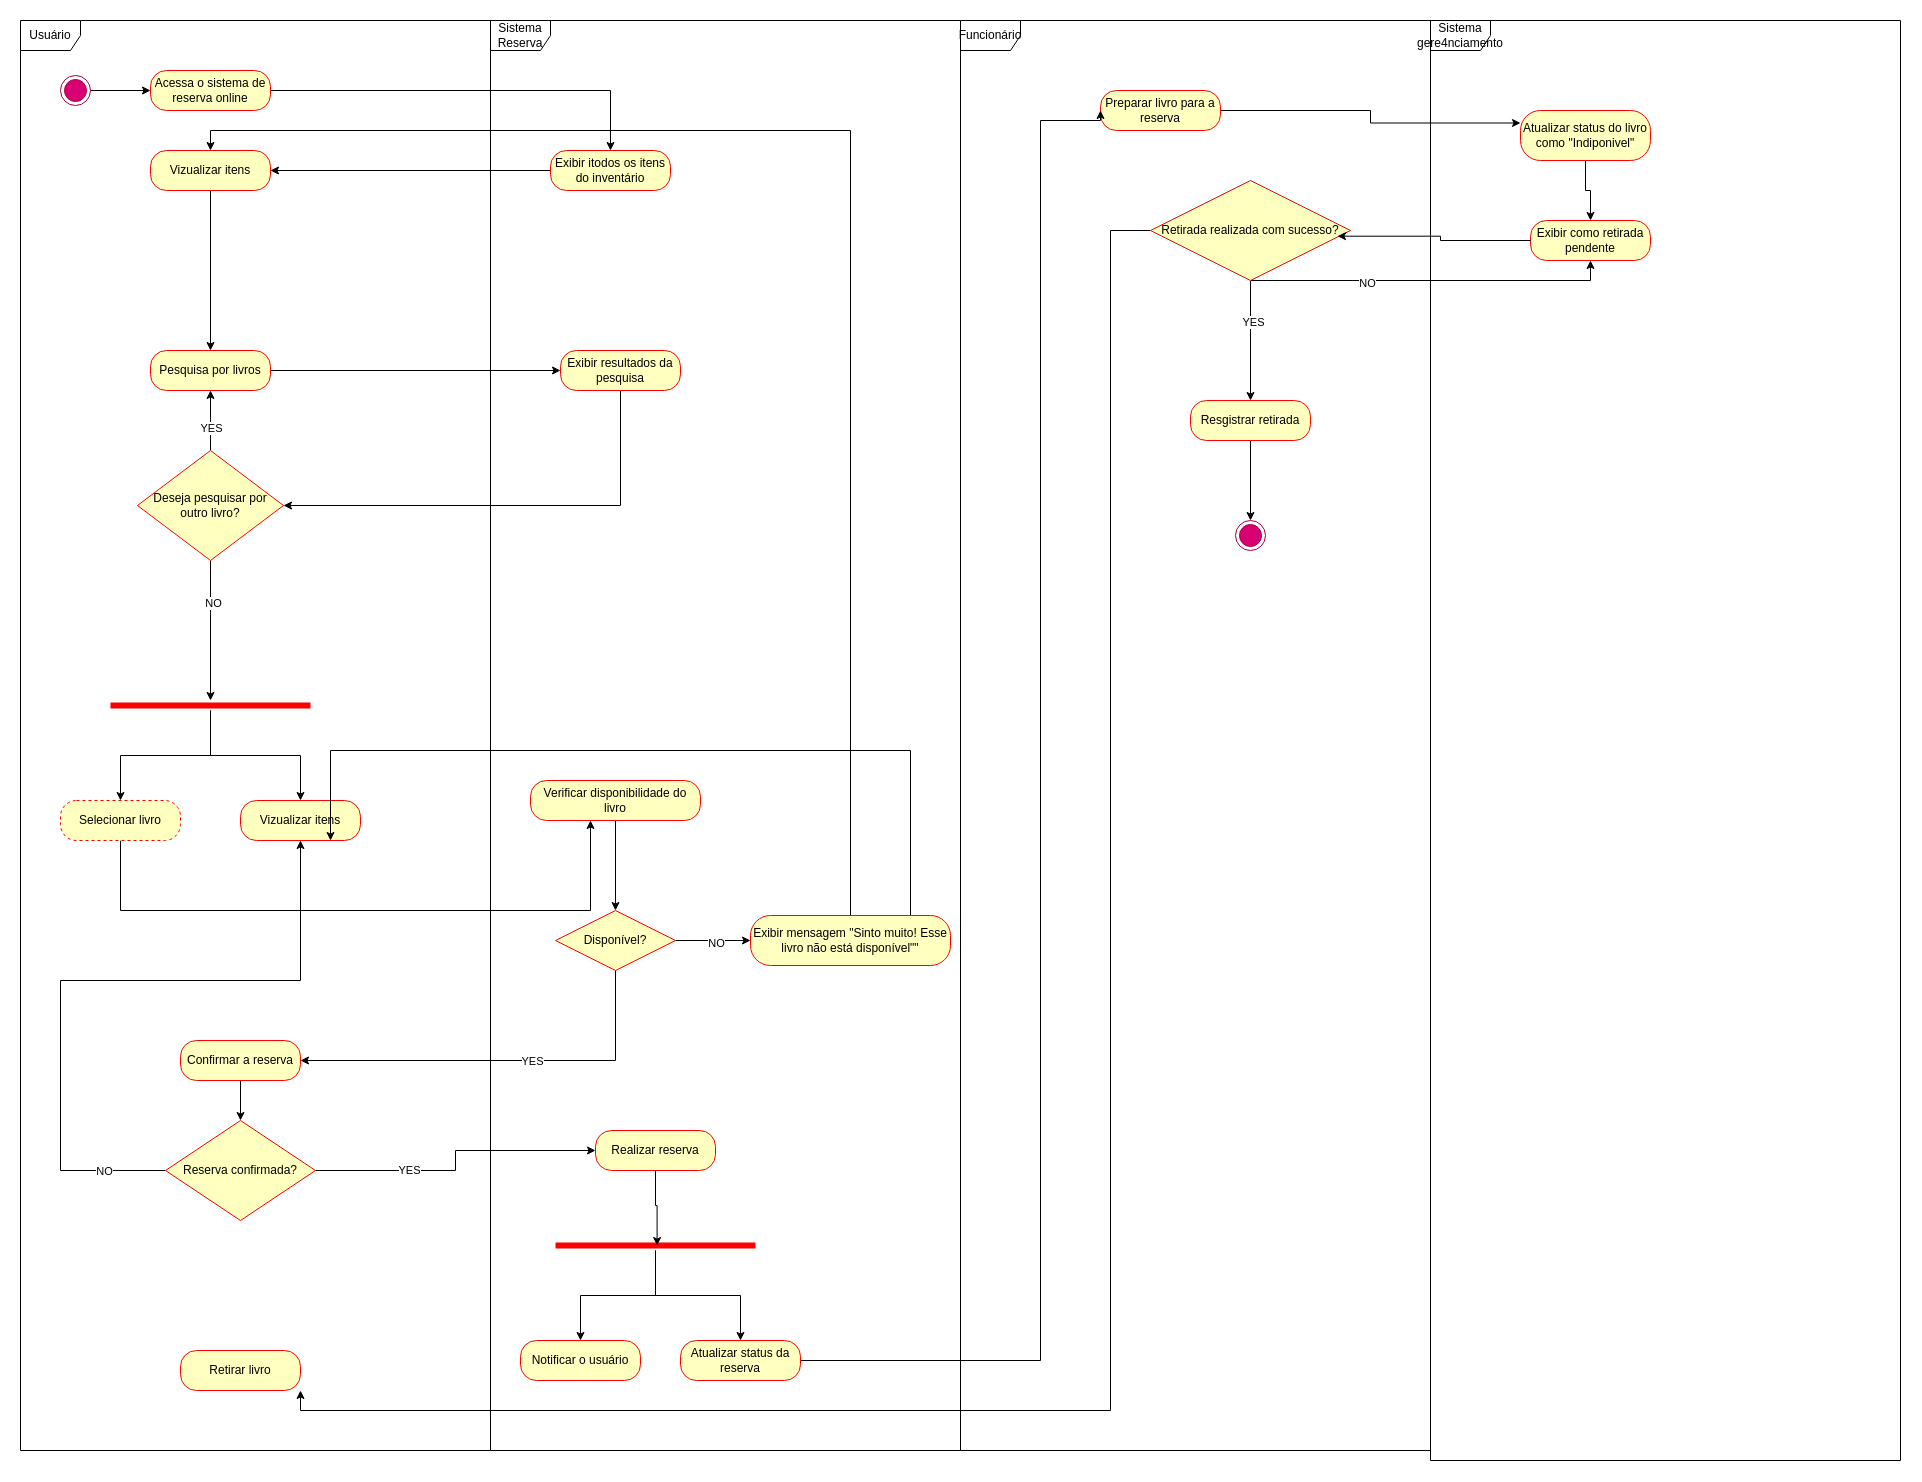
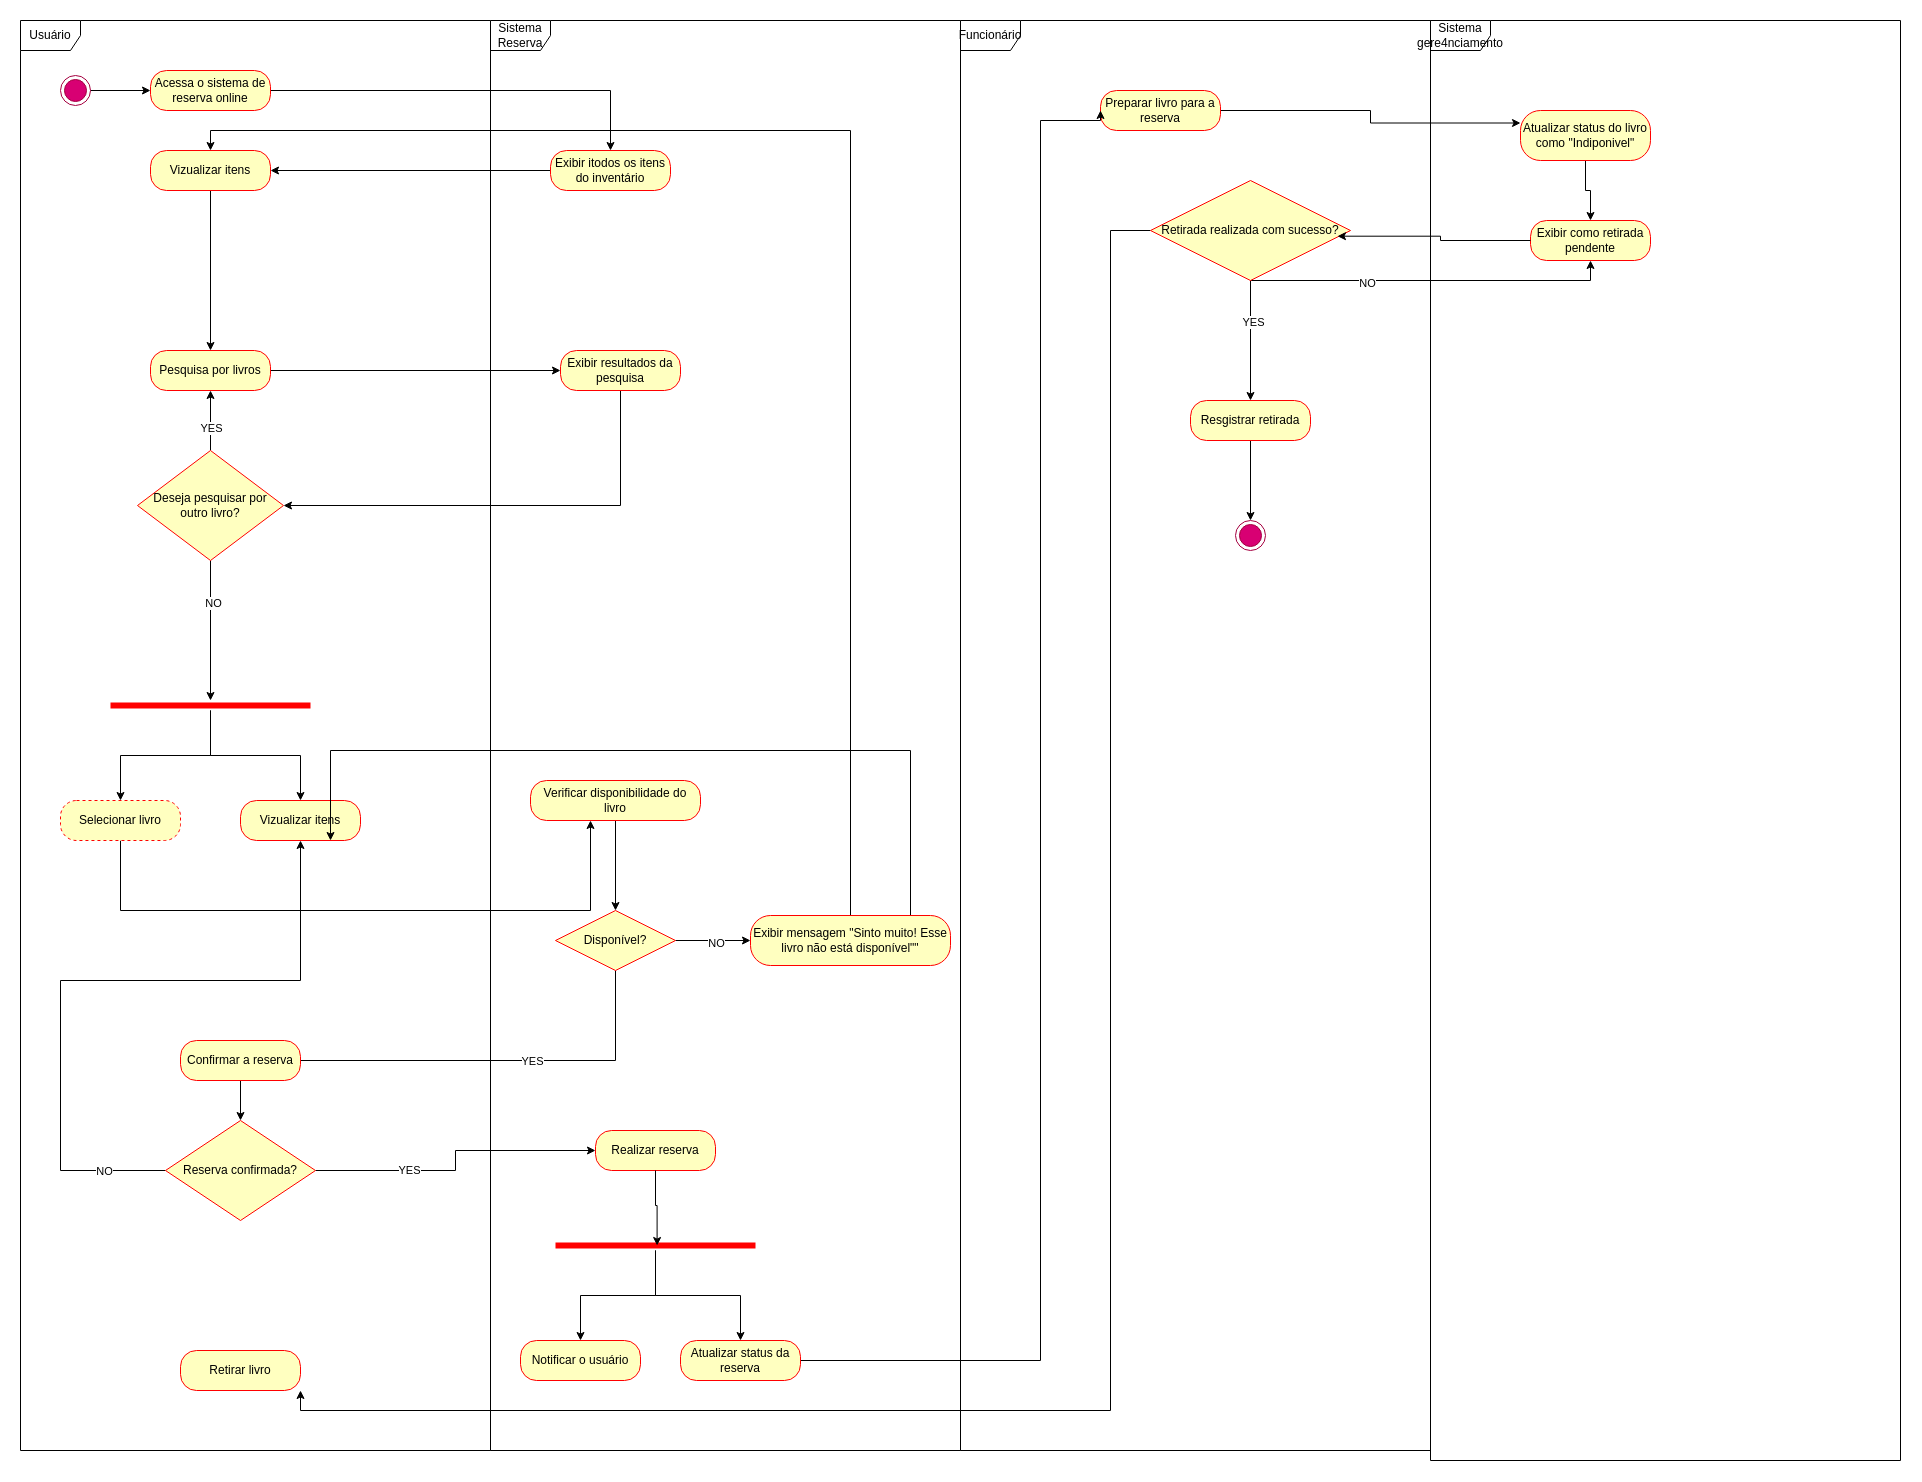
(308, 1061) -> (306, 1061)
